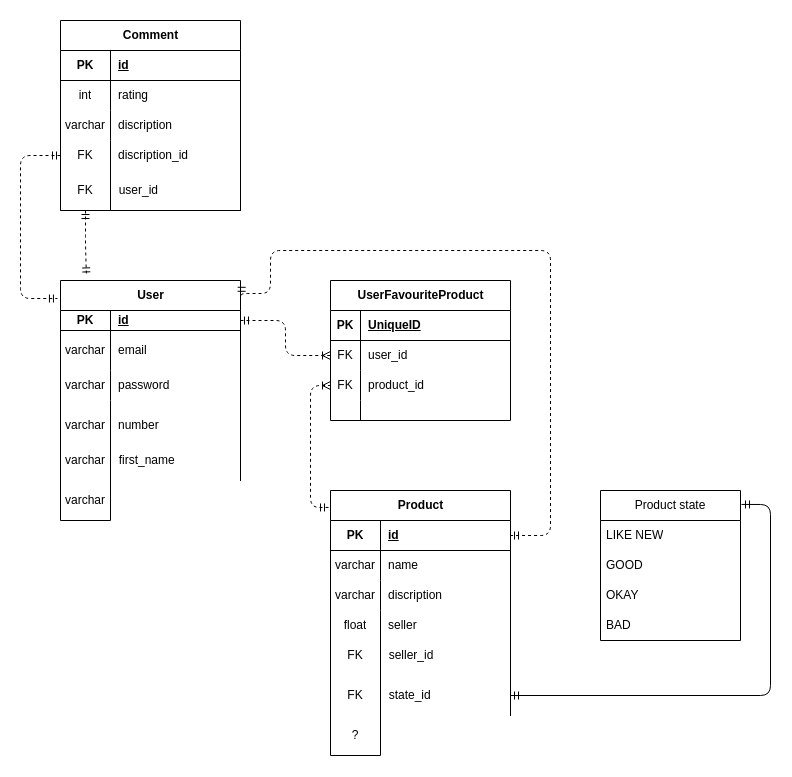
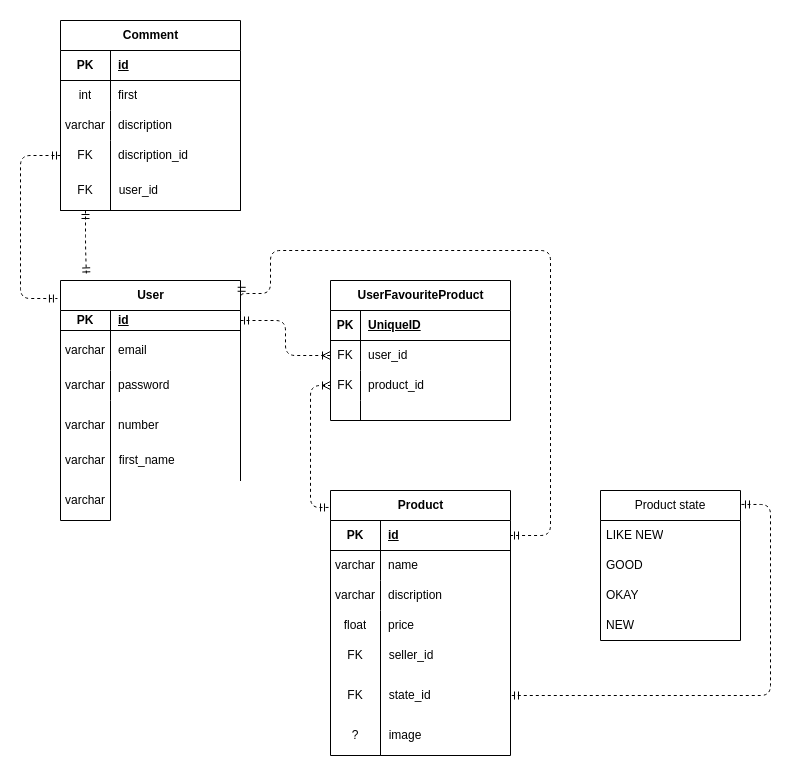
(137, 96) -> (134, 96)
(406, 626) -> (404, 626)
(617, 626) -> (617, 626)
(740, 696) -> (740, 696)
none -> (446, 736)
